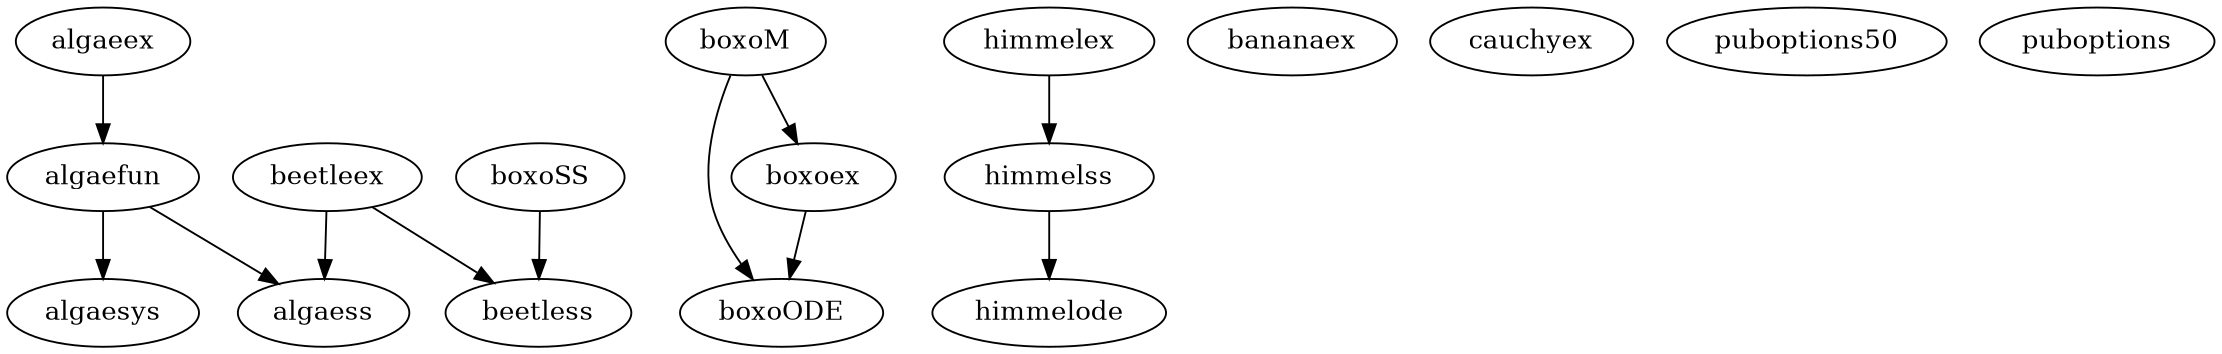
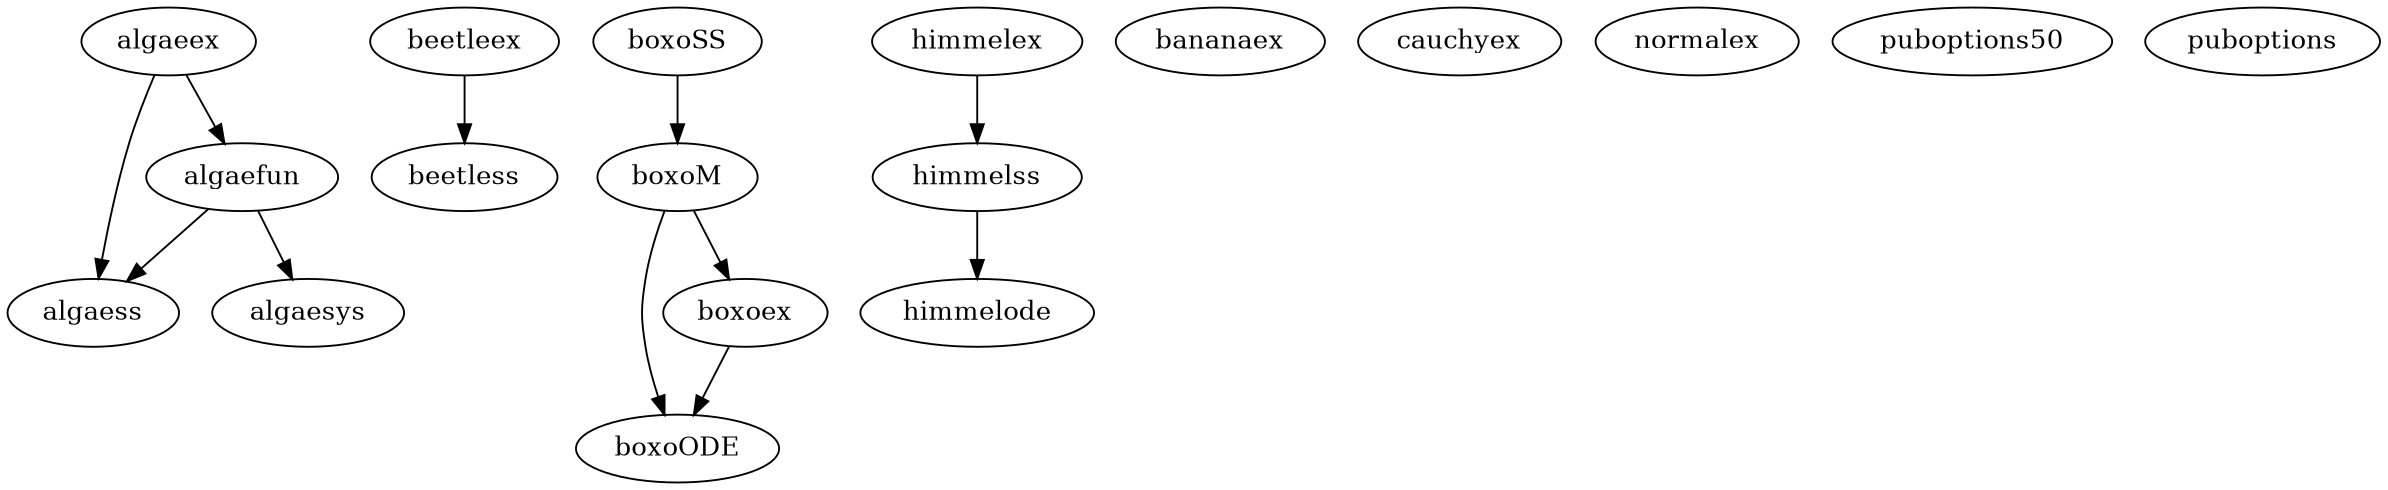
none -> (1697, 41)
(326, 236) -> (123, 166)
(540, 236) -> (678, 100)
